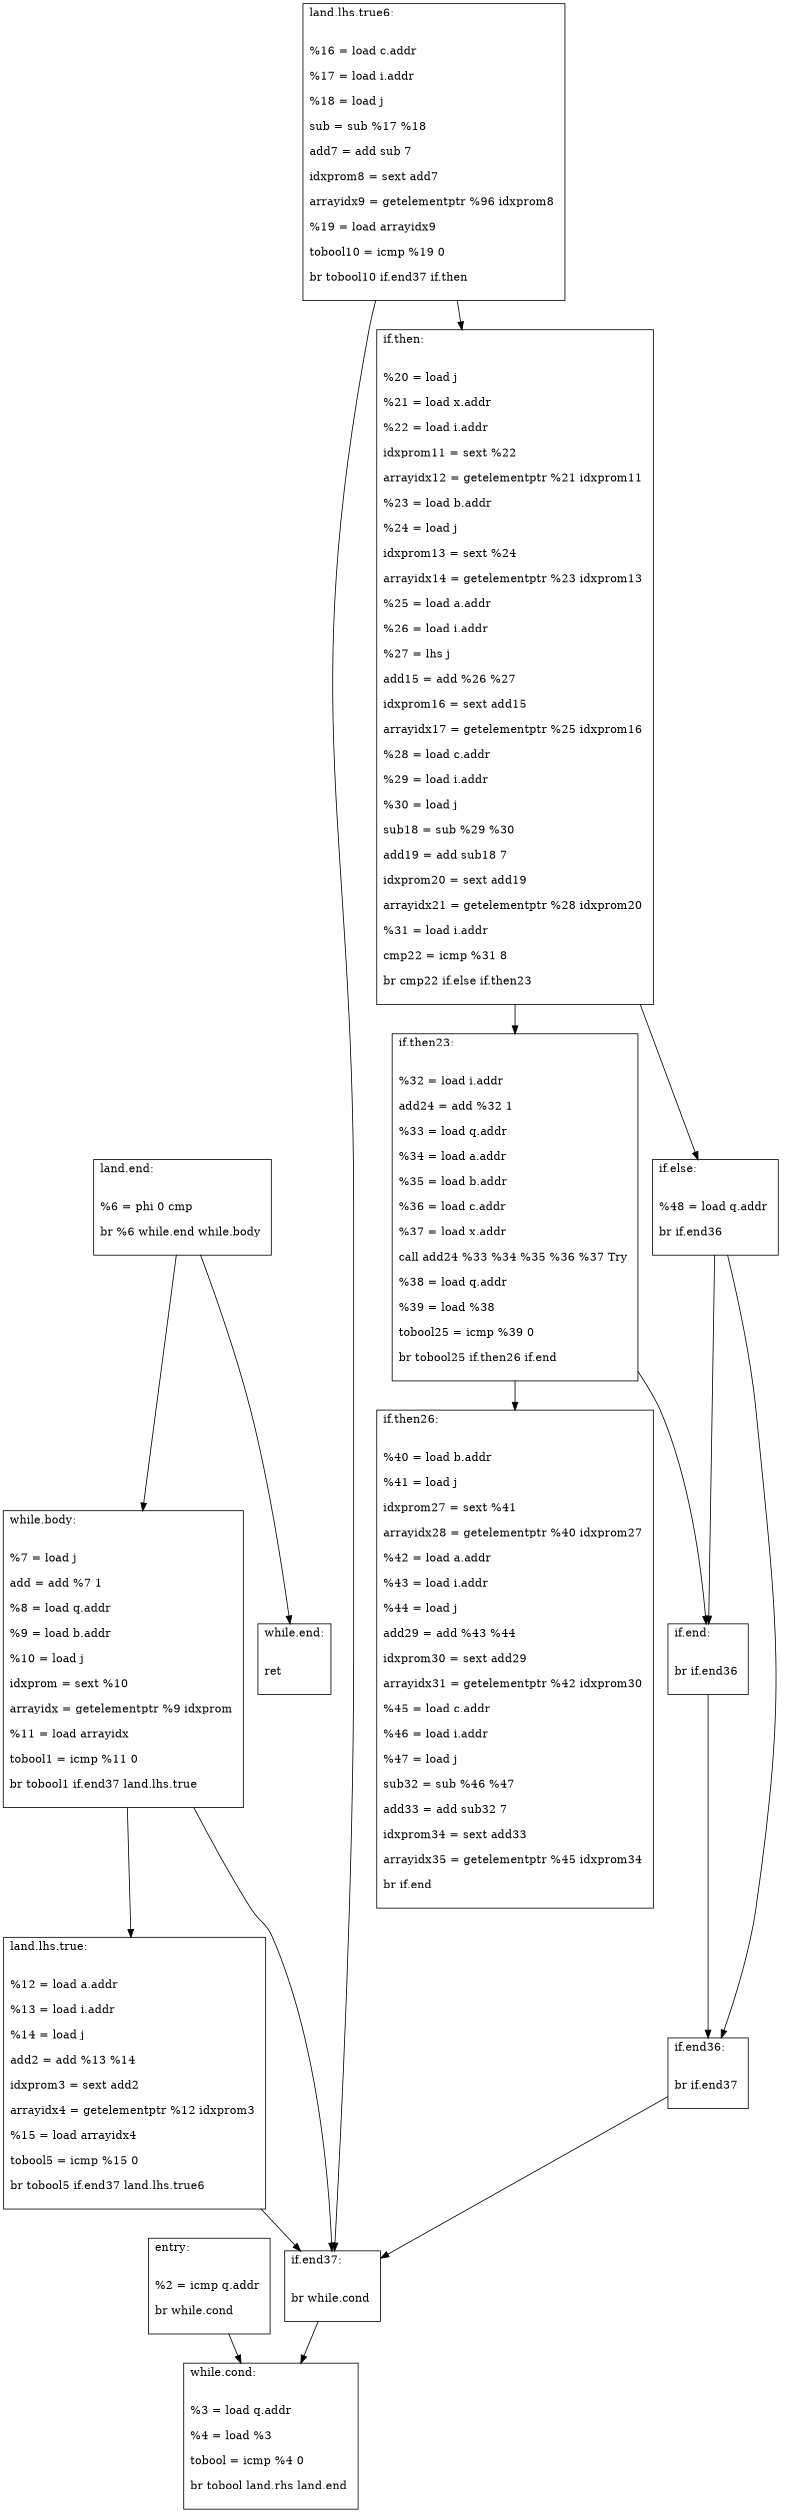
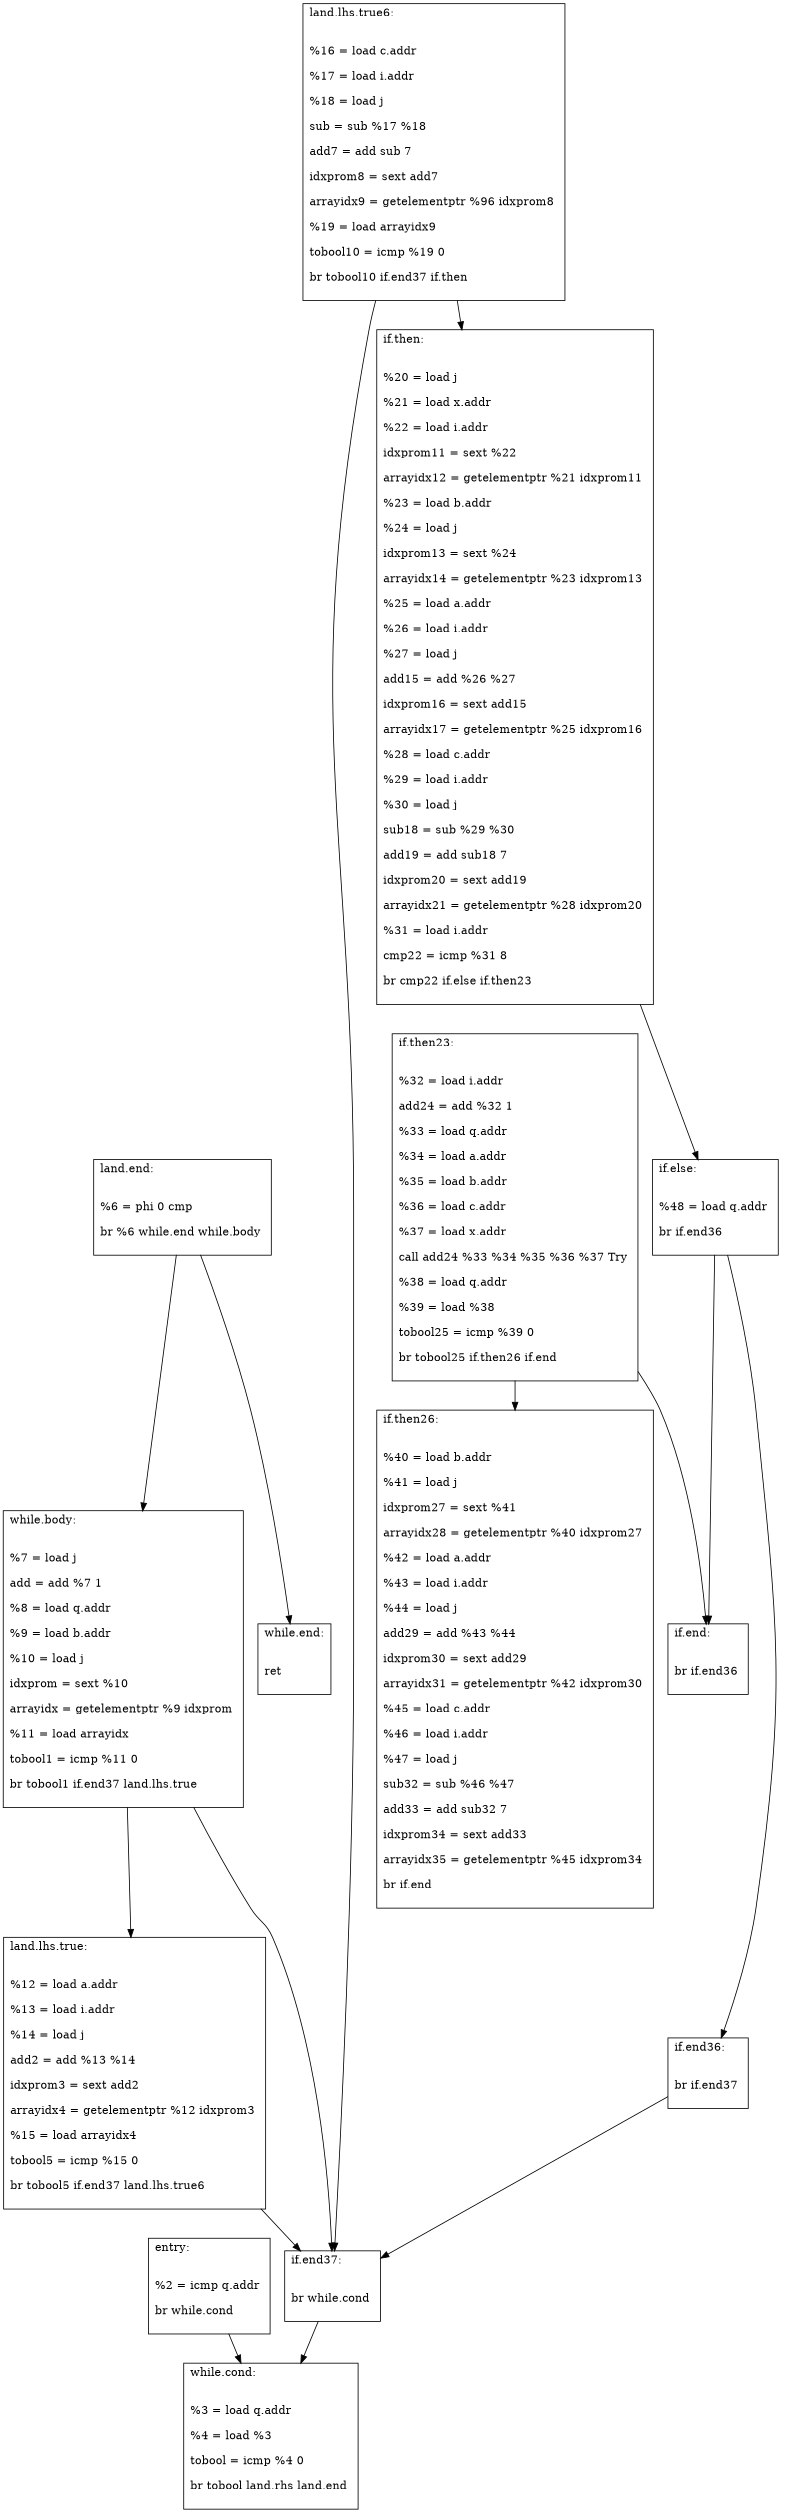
(419, 654) -> (423, 654)
(515, 1015) -> none
(708, 1862) -> none
